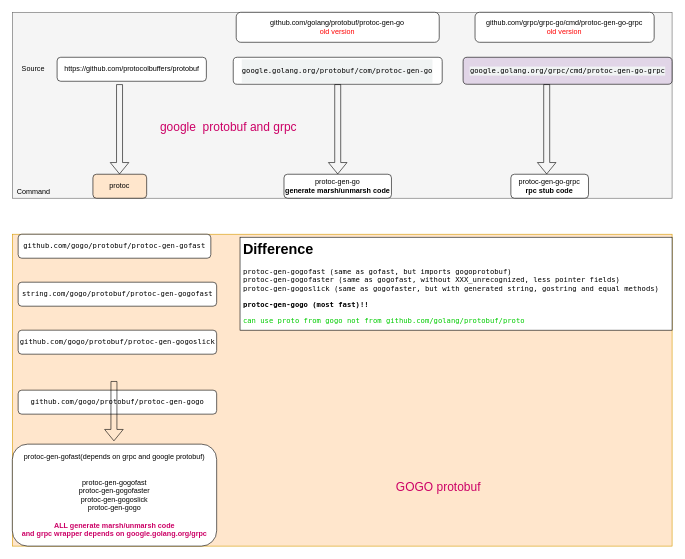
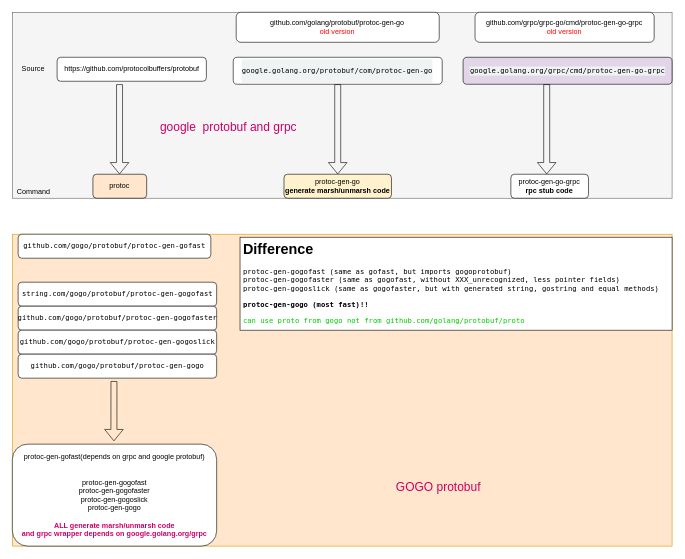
(338, 186) -> (338, 186)
none -> (117, 318)
(117, 402) -> (117, 366)
